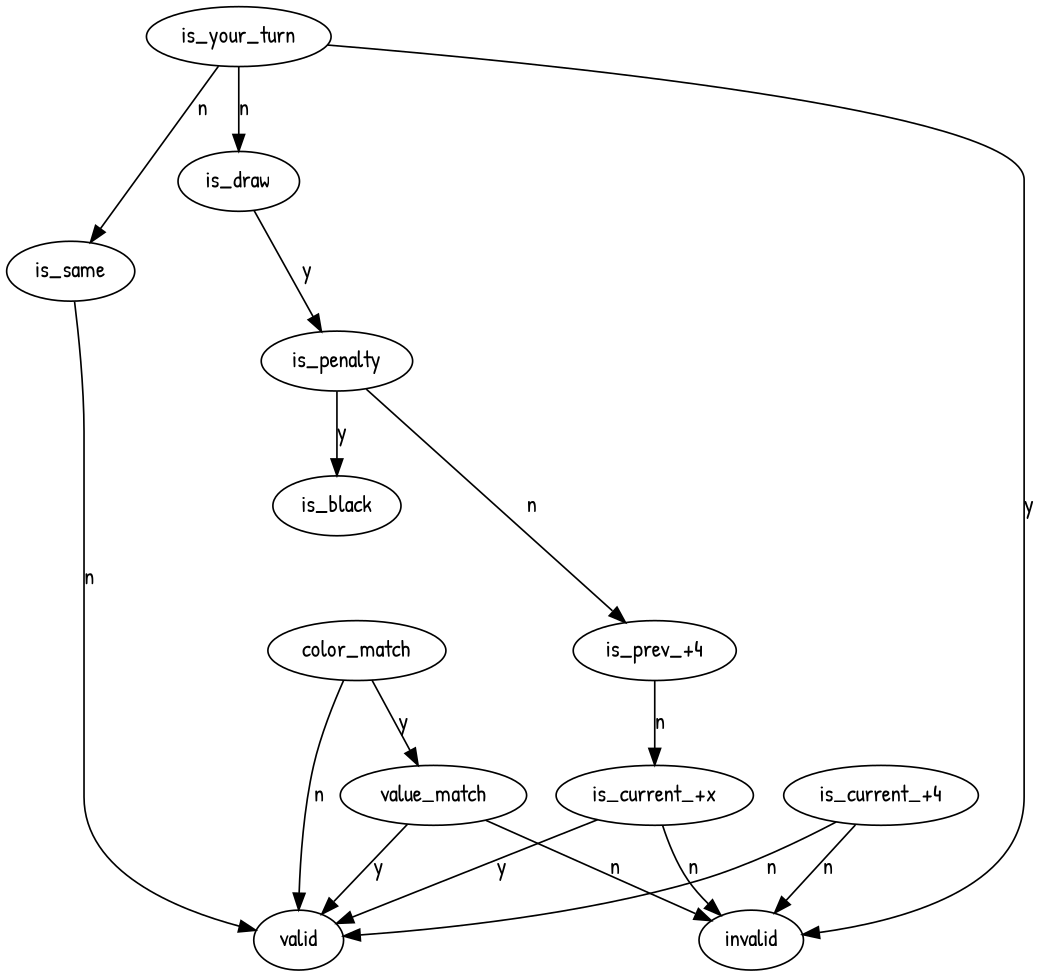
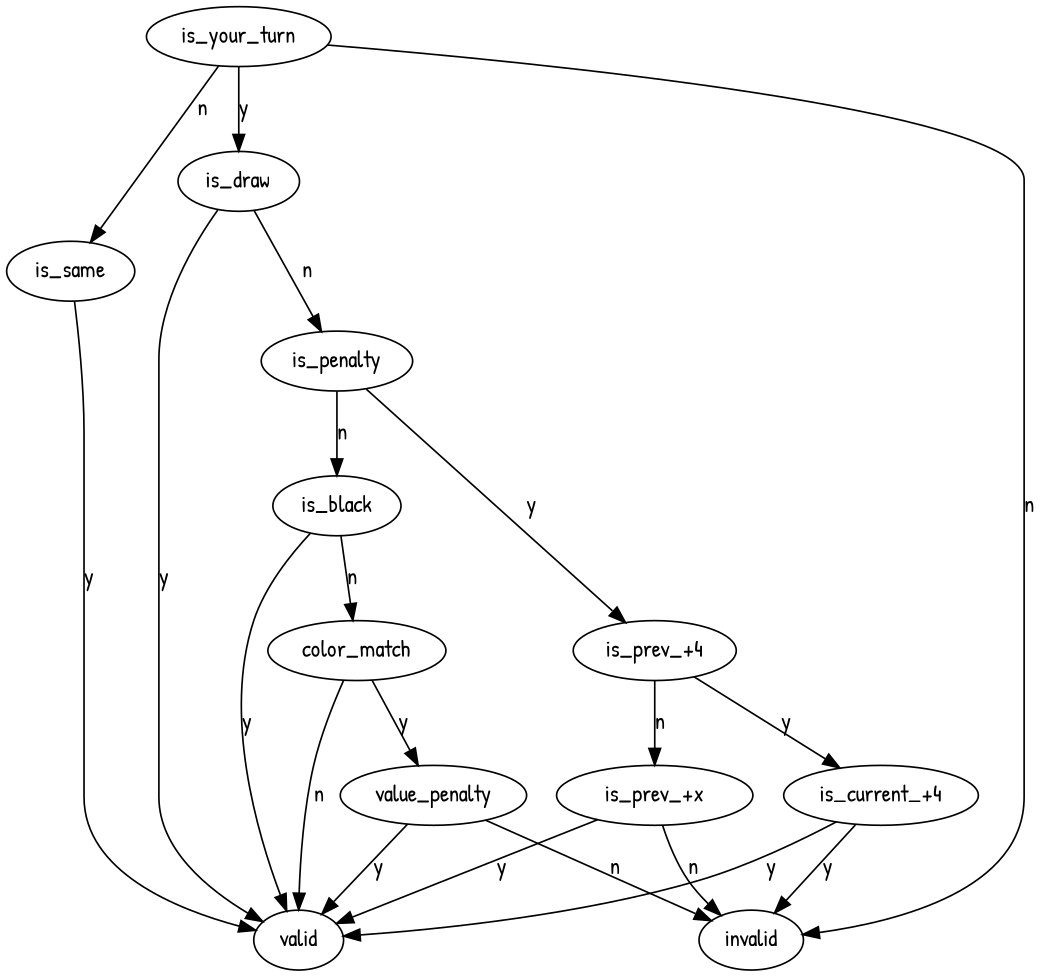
(245, 109) -> (245, 109)
(308, 271) -> (308, 271)
(343, 433) -> (343, 433)
(532, 506) -> (532, 506)
(1030, 506) -> (1030, 506)
none -> (346, 570)
none -> (159, 573)
(90, 578) -> (90, 578)
none -> (242, 707)
none -> (760, 718)
(433, 795) -> (433, 795)
(655, 795) -> (655, 795)
(772, 868) -> (772, 868)
(829, 868) -> (829, 868)
